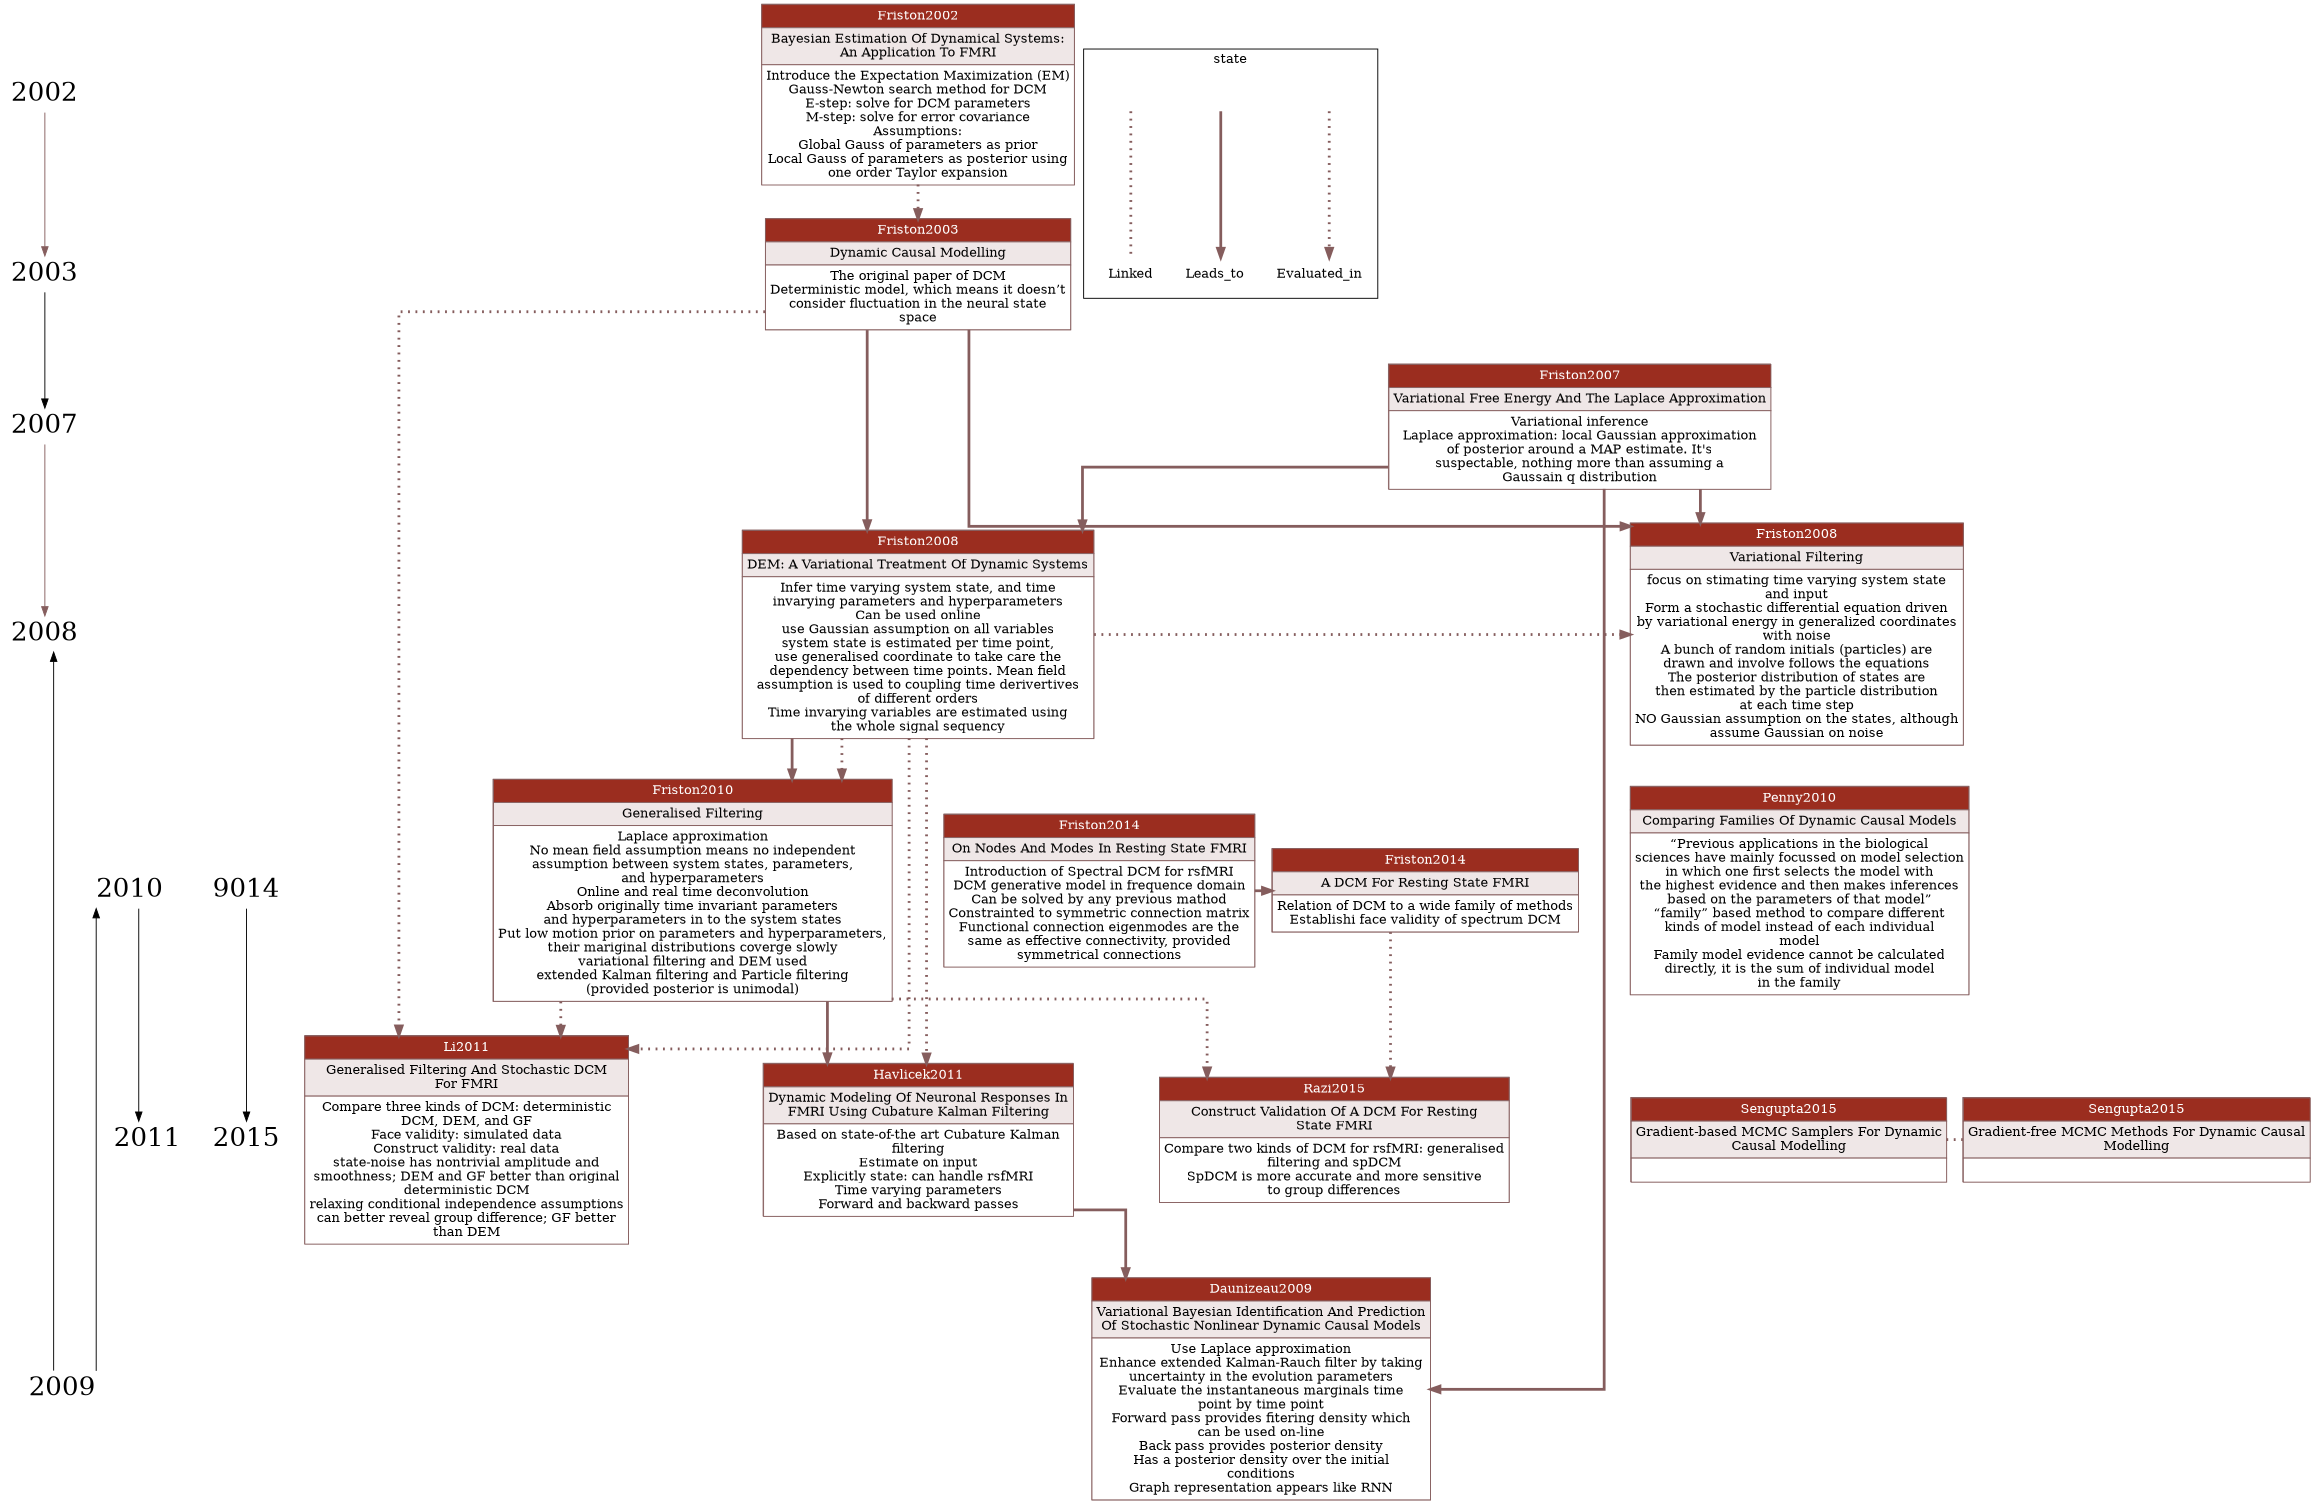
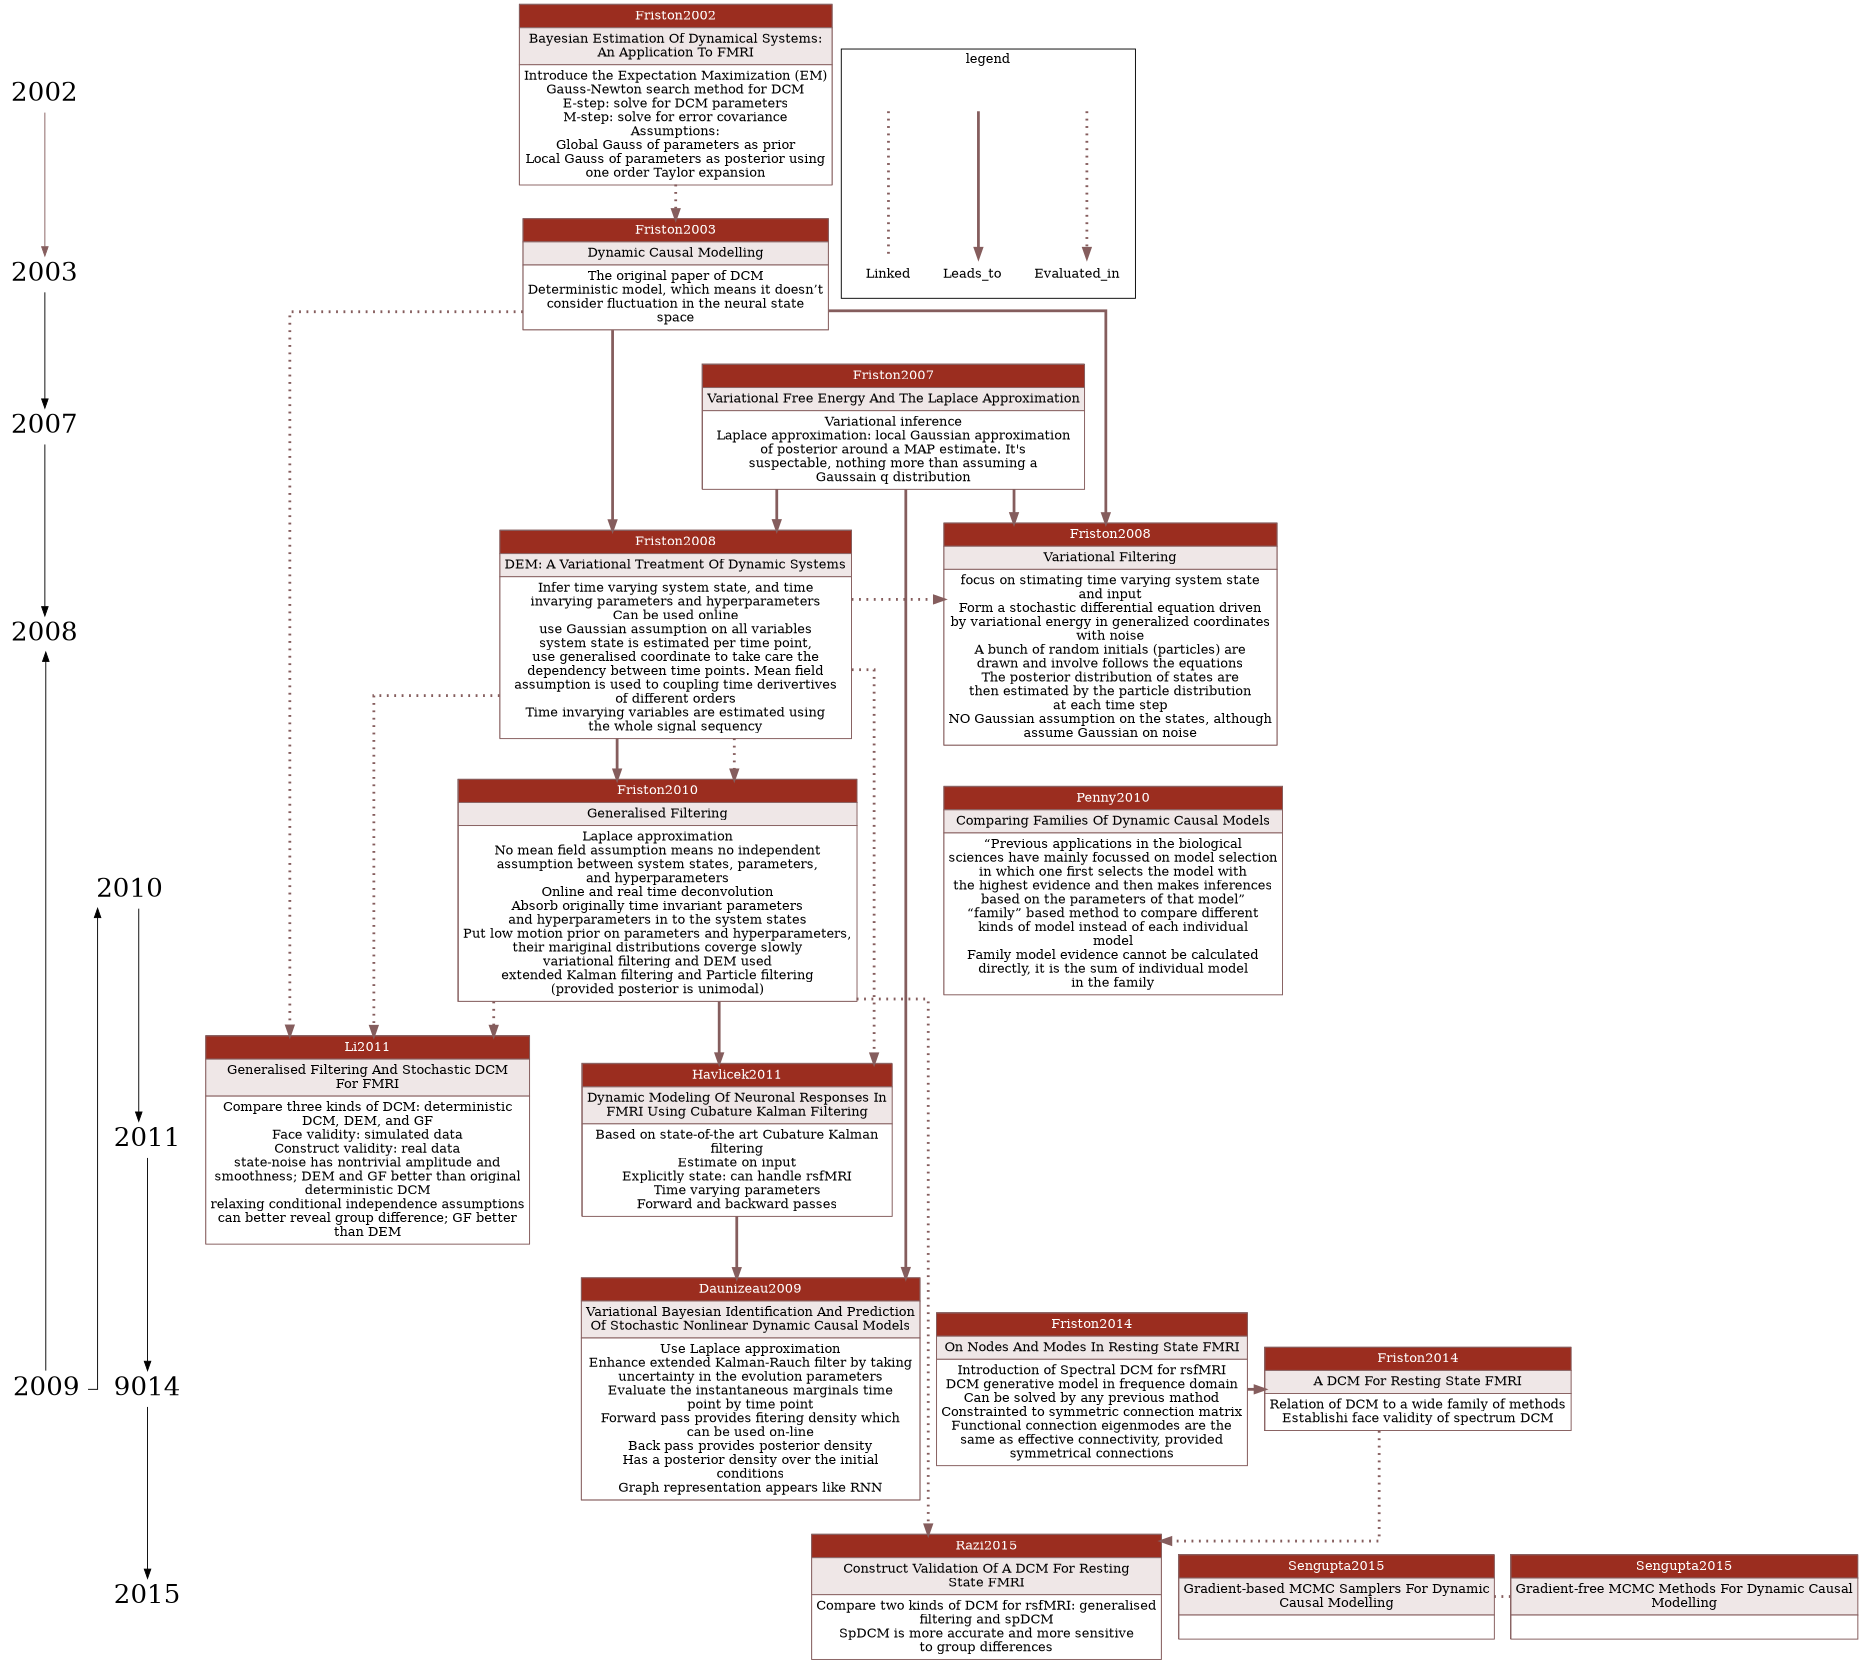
(1231, 60) -> (988, 60)
(45, 526) -> (45, 526)
none -> (148, 1260)
